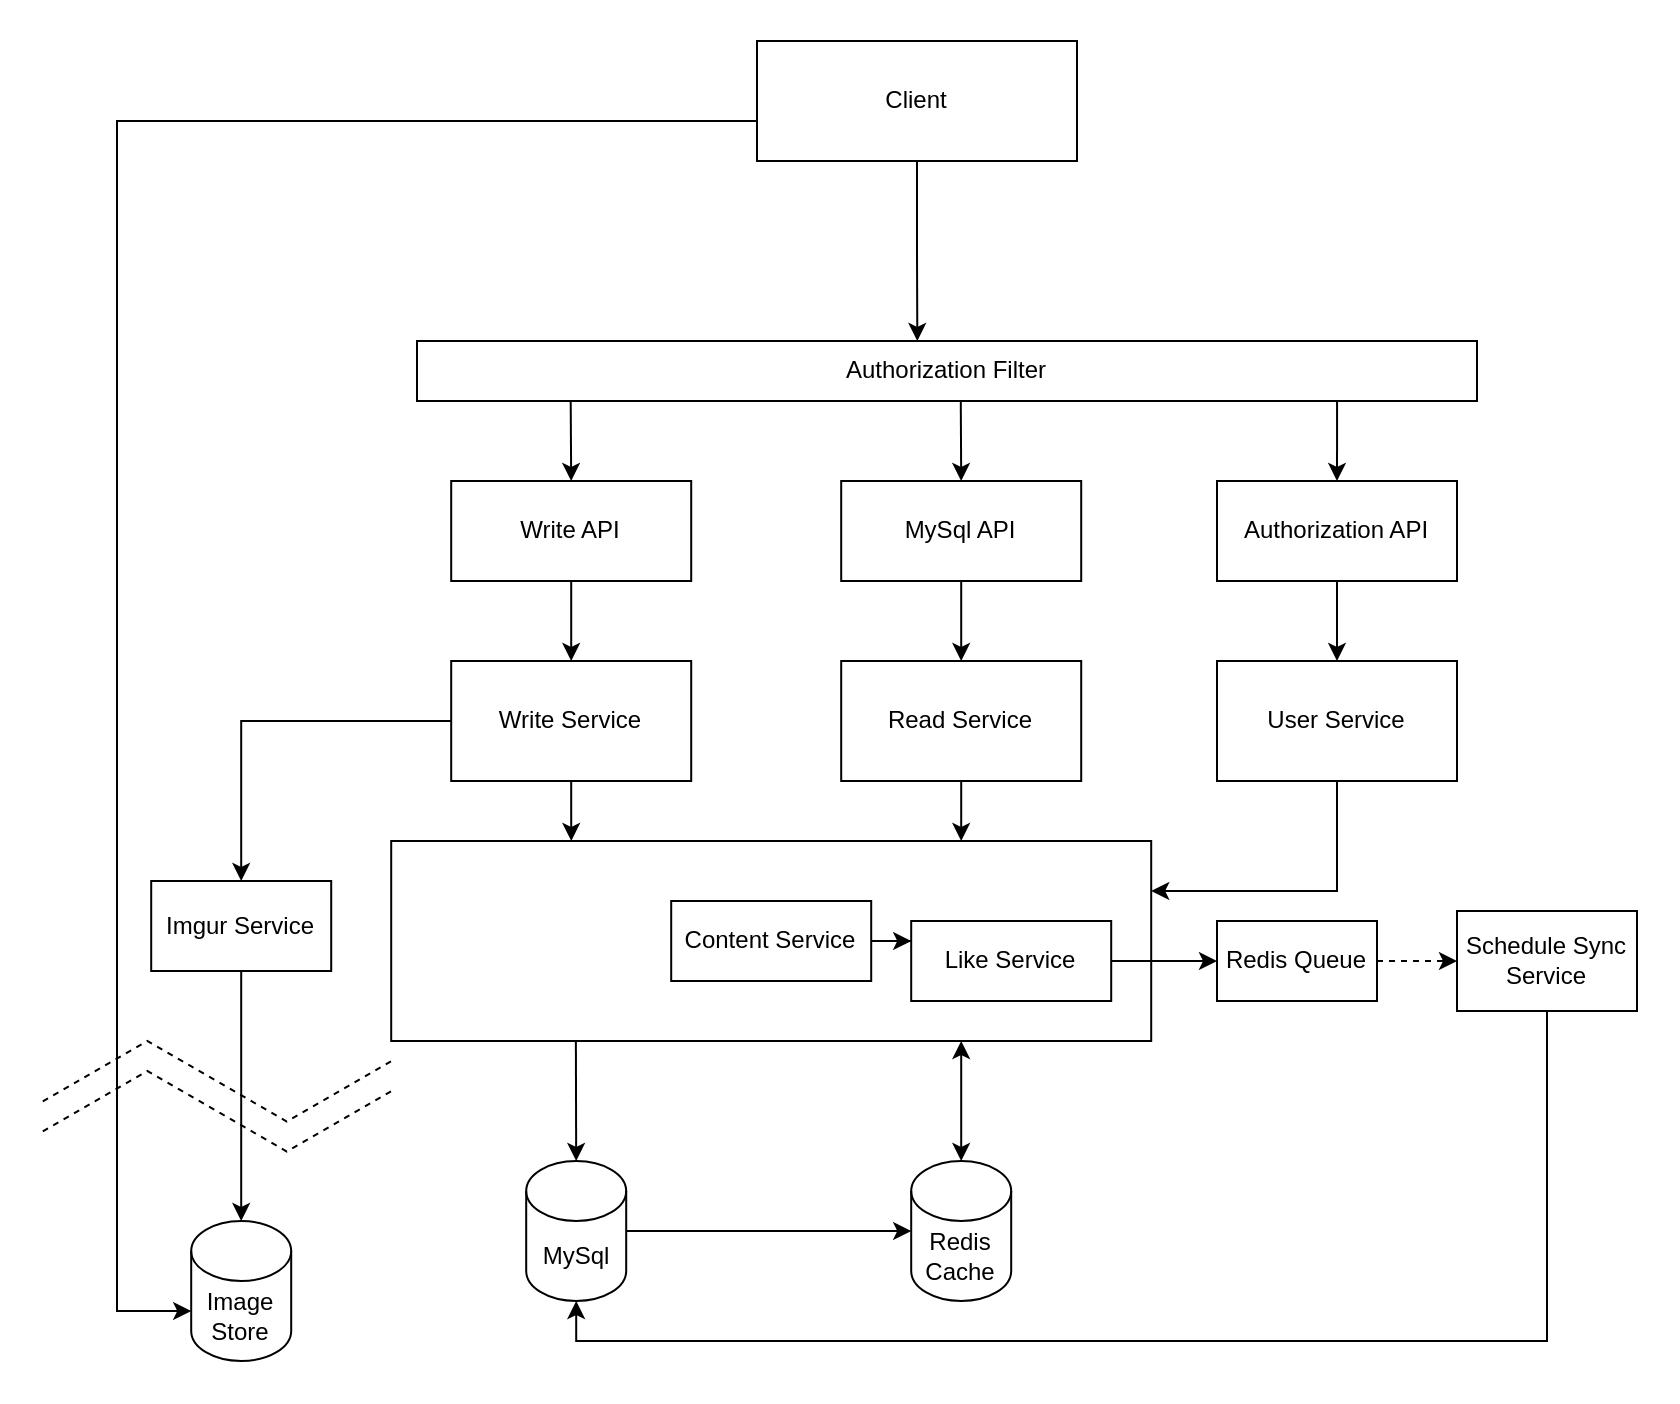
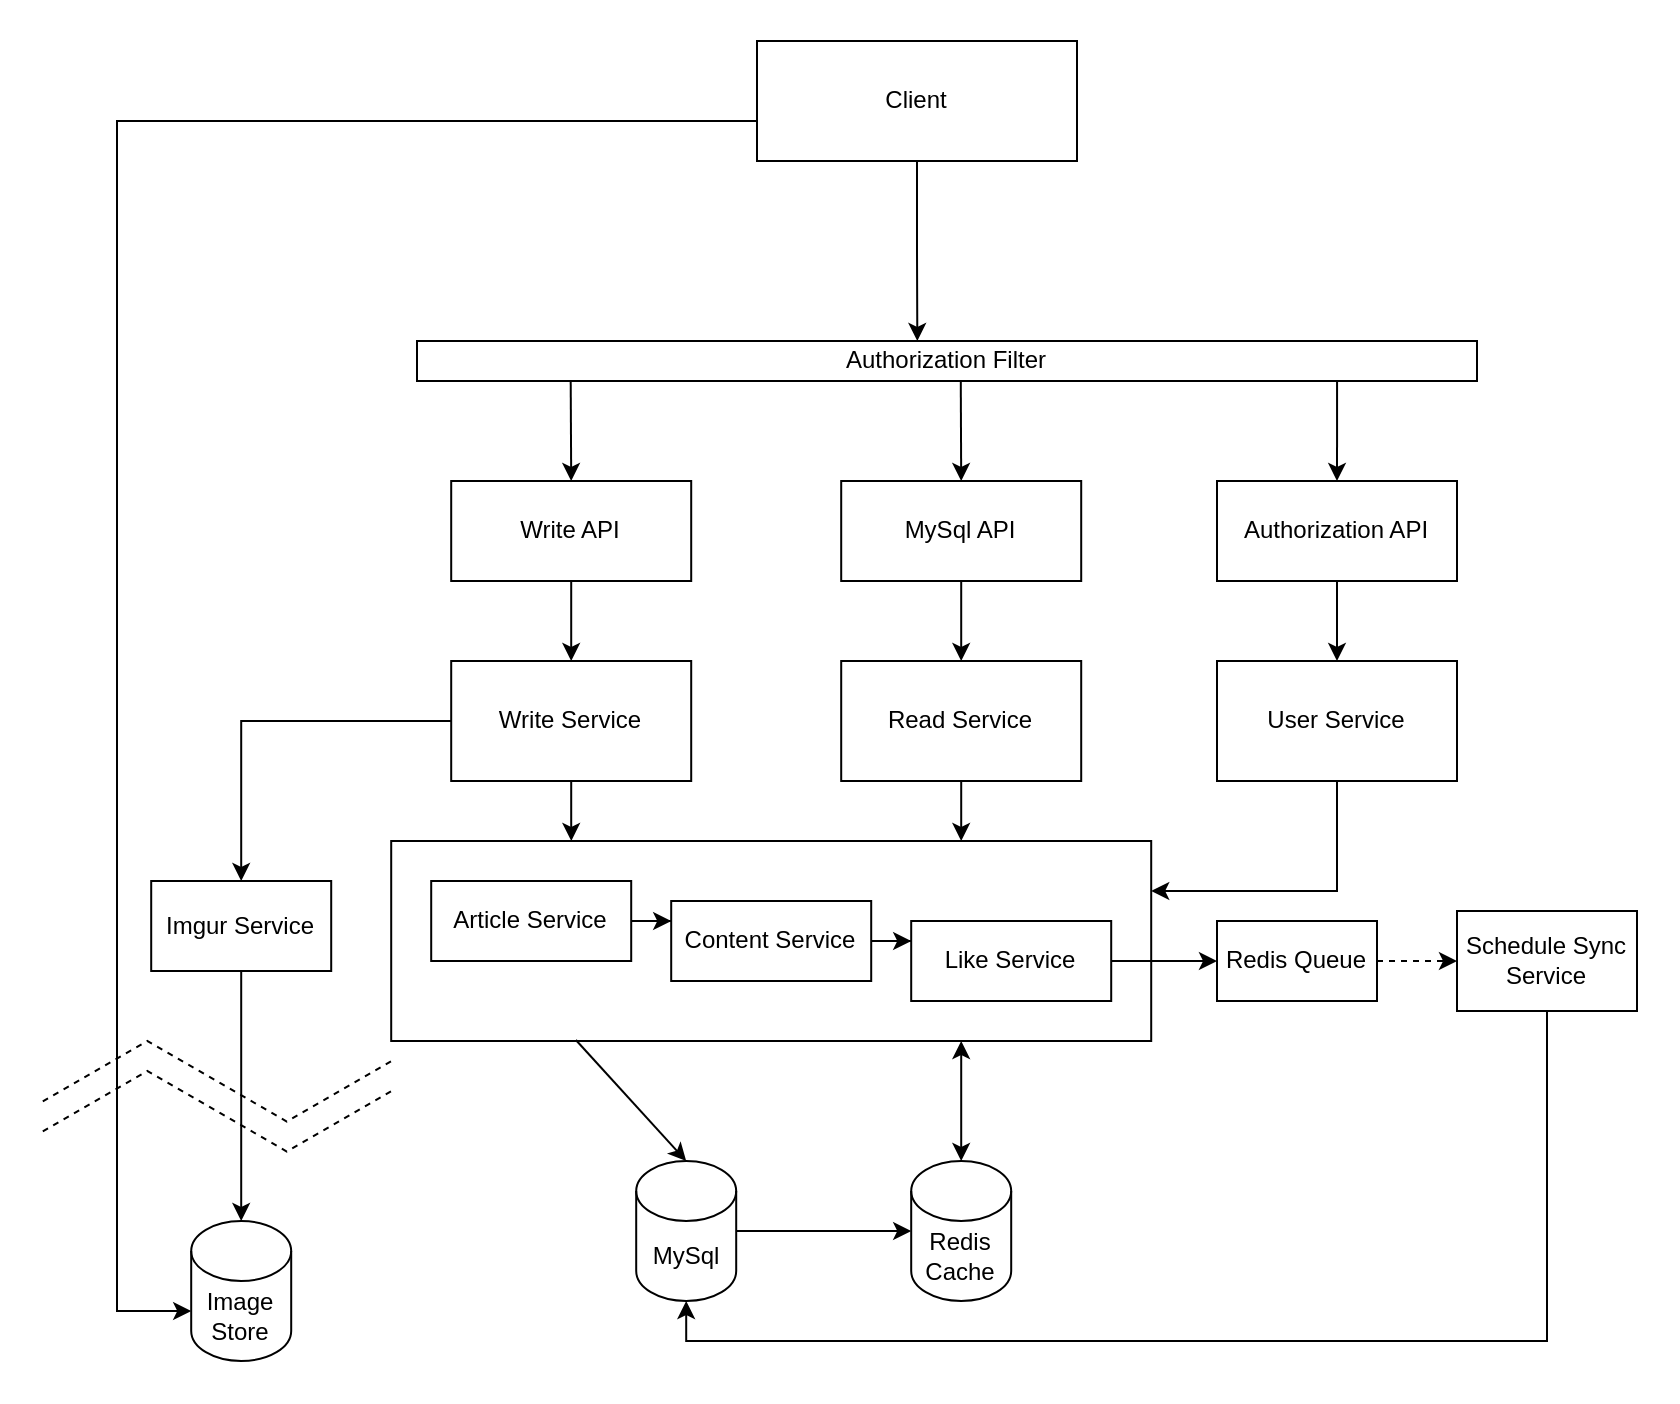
(947, 371) -> (947, 361)
none -> (531, 921)
none -> (658, 921)
(576, 1231) -> (686, 1231)
